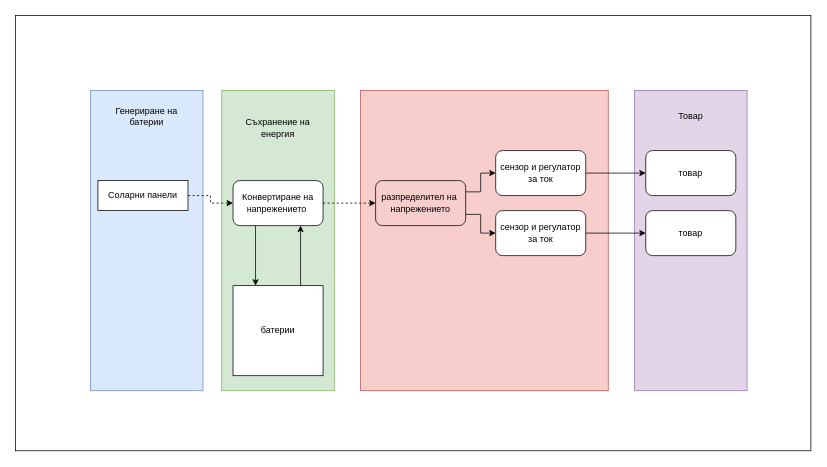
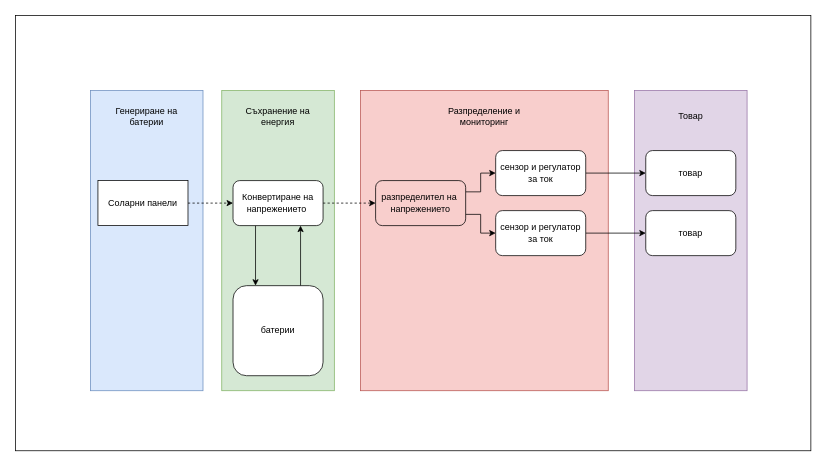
none -> (484, 117)
(278, 128) -> (278, 117)
(143, 195) -> (143, 203)
(278, 330) -> (278, 330)
